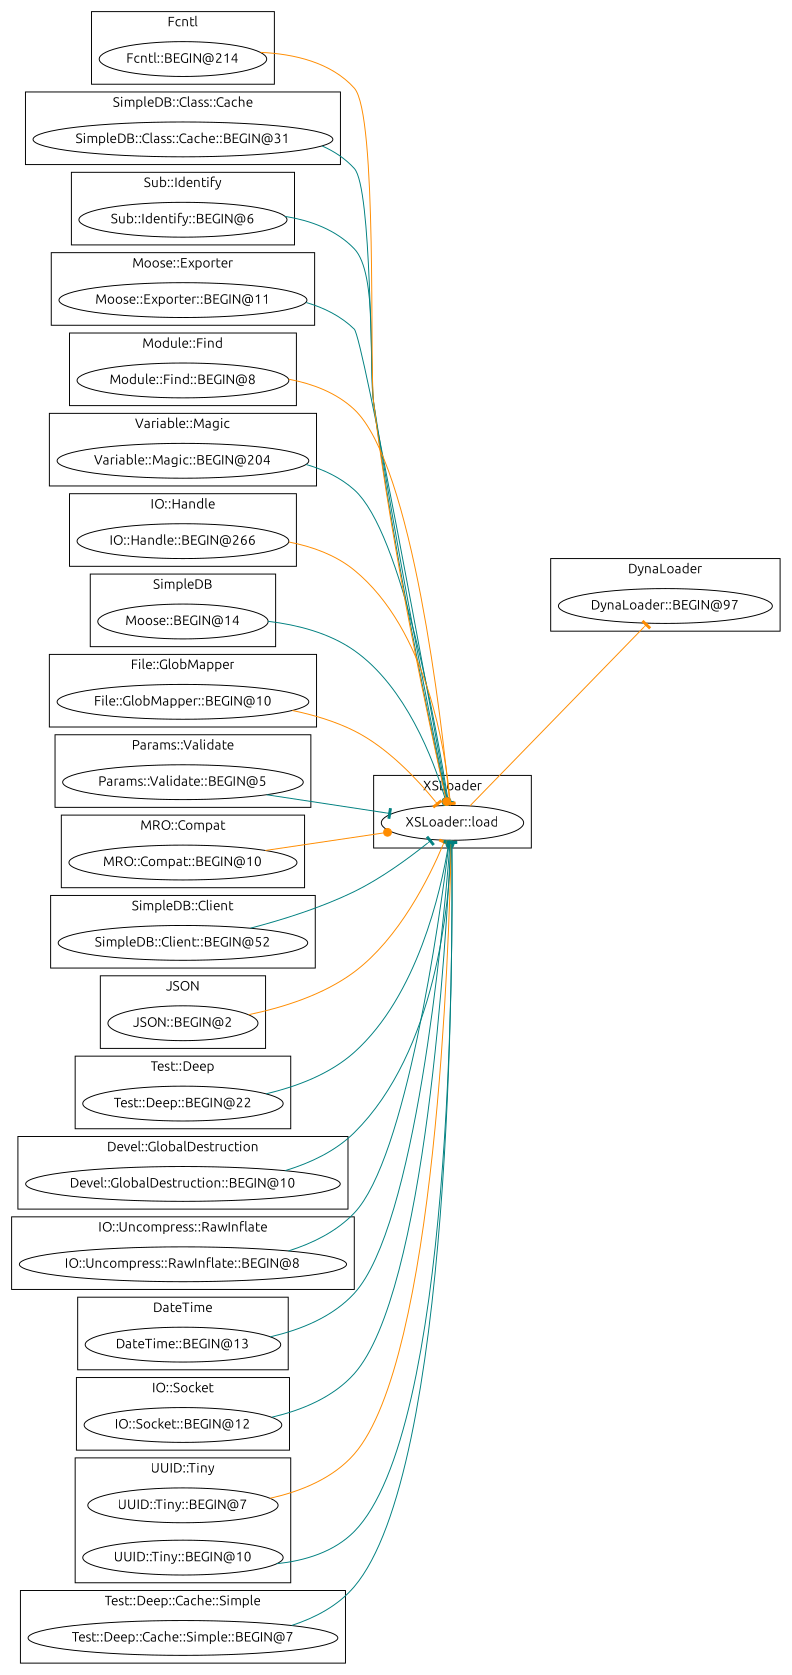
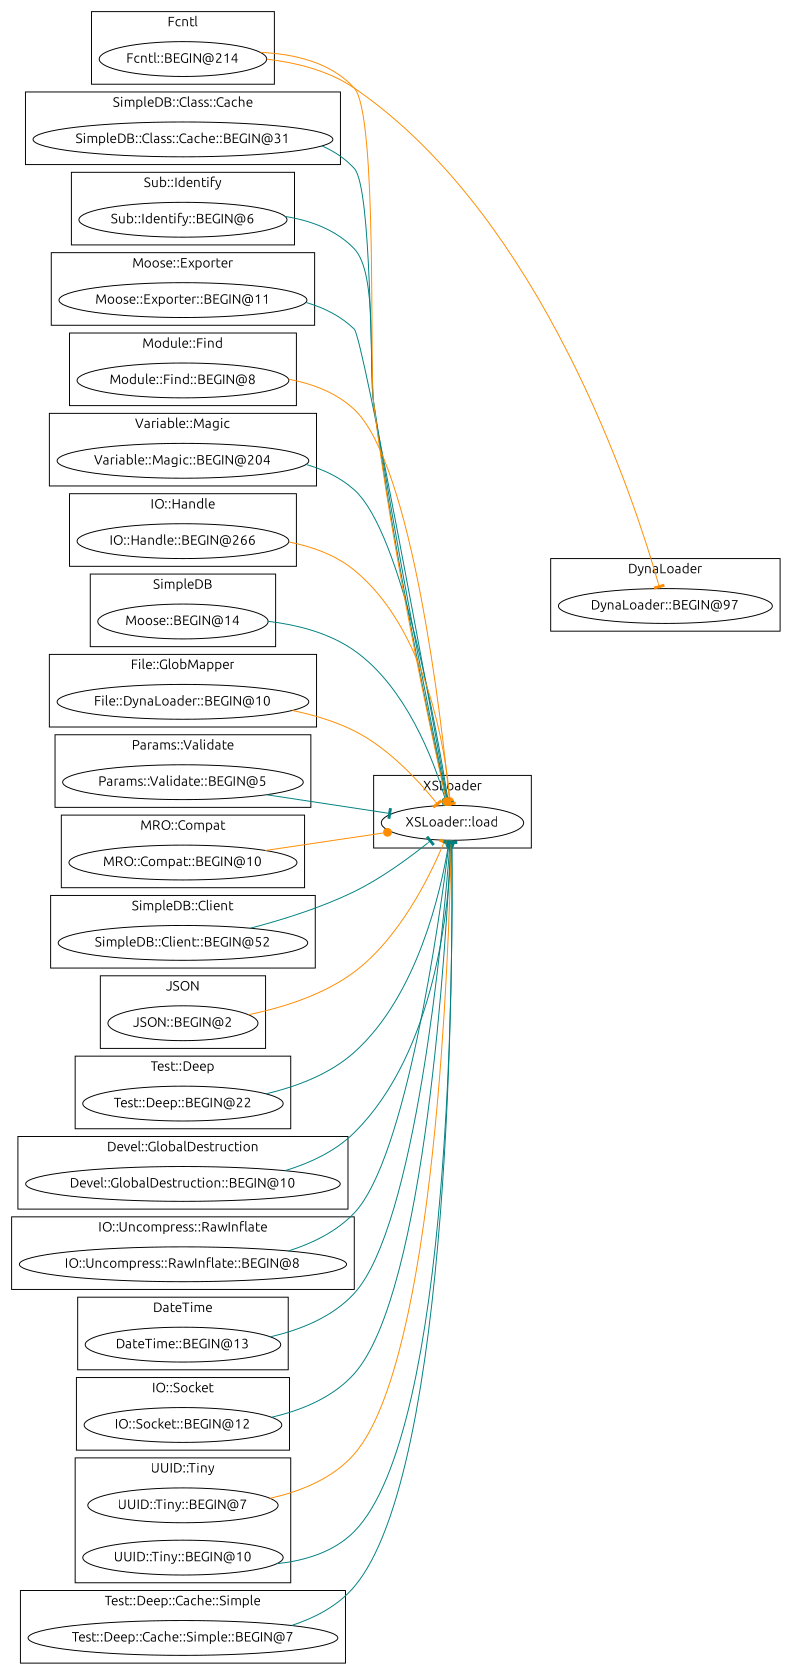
(414, 563) -> (414, 563)
(183, 702) -> (183, 702)
(557, 716) -> (521, 271)
